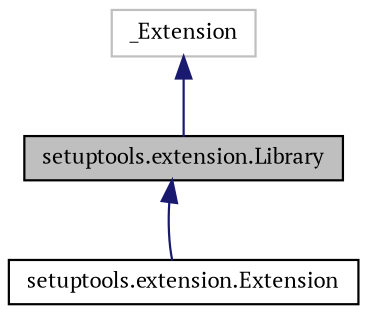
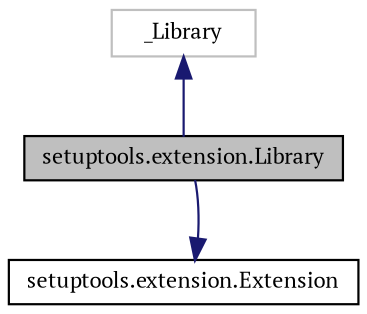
(184, 33) -> (184, 33)
(169, 231) -> (198, 209)
